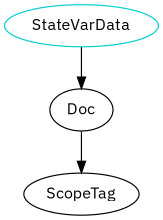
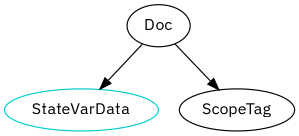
(81, 62) -> (125, 62)
